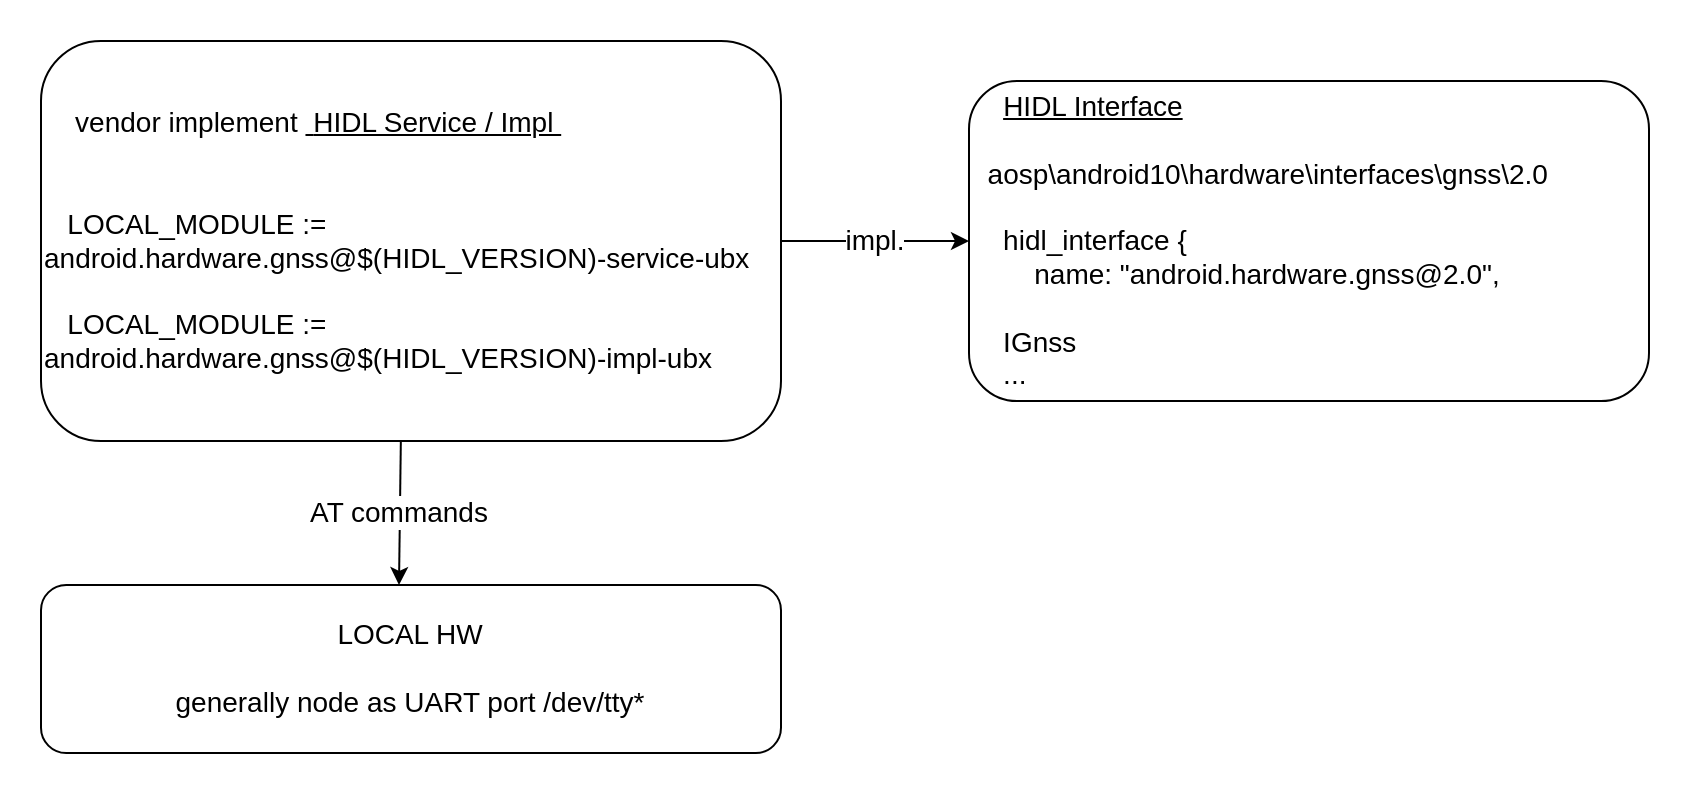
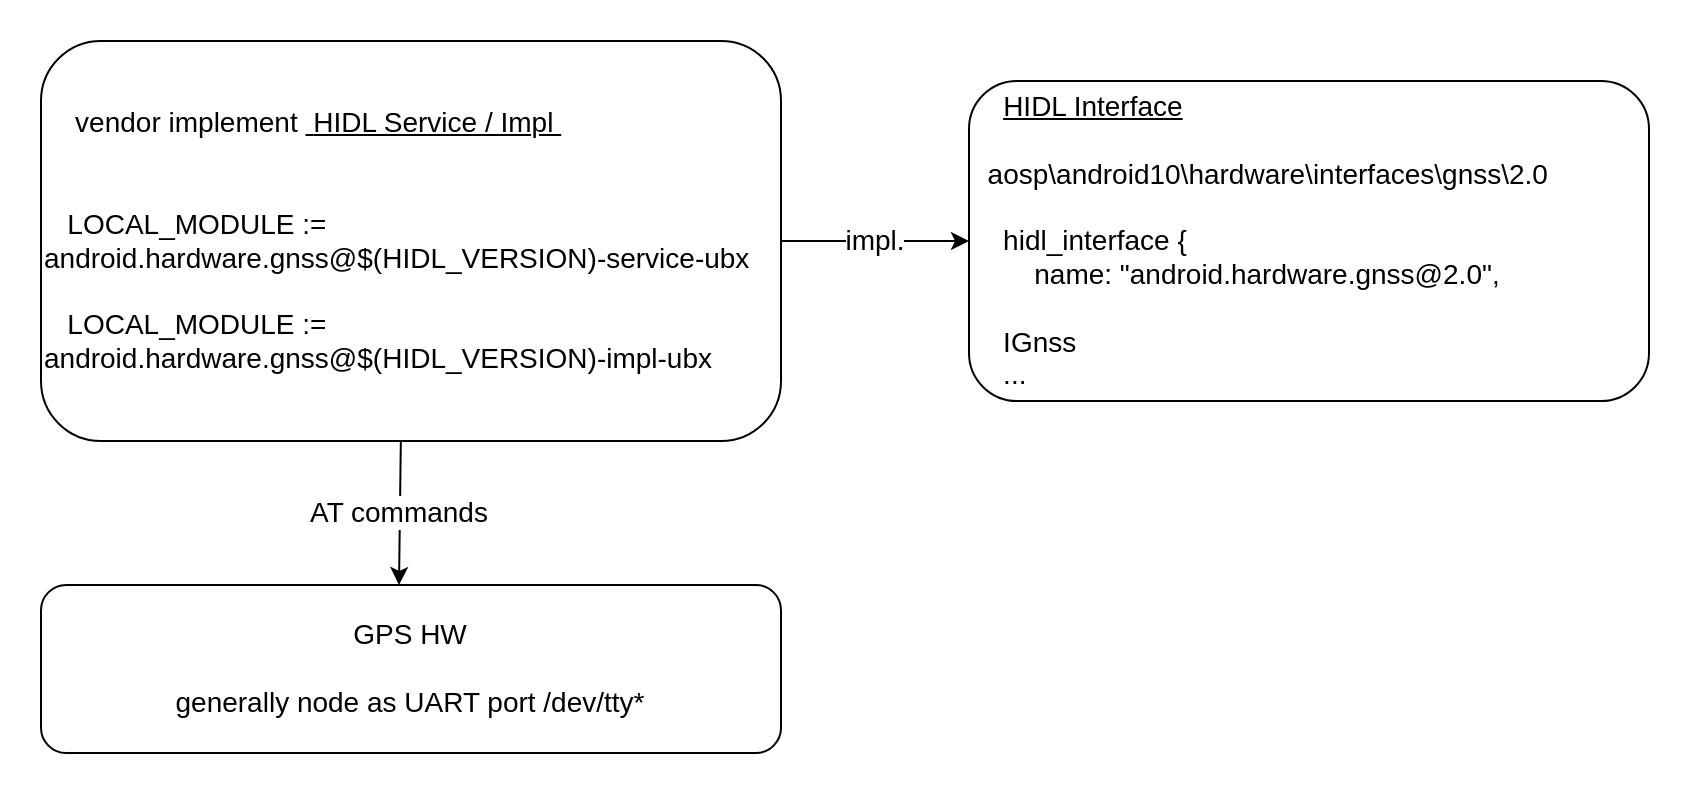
(411, 669) -> (411, 669)
